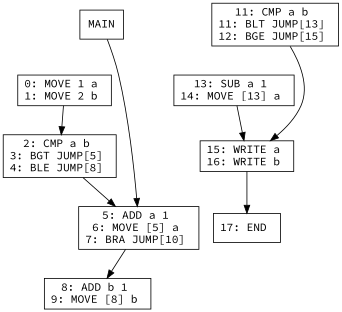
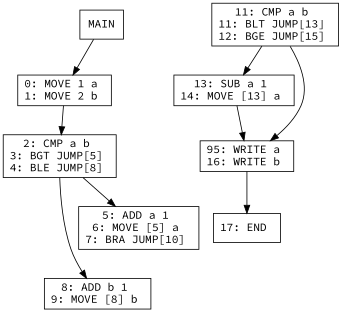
none -> (255, 57)
(127, 118) -> (85, 54)
(247, 156) -> (247, 156)
(119, 260) -> (65, 226)
